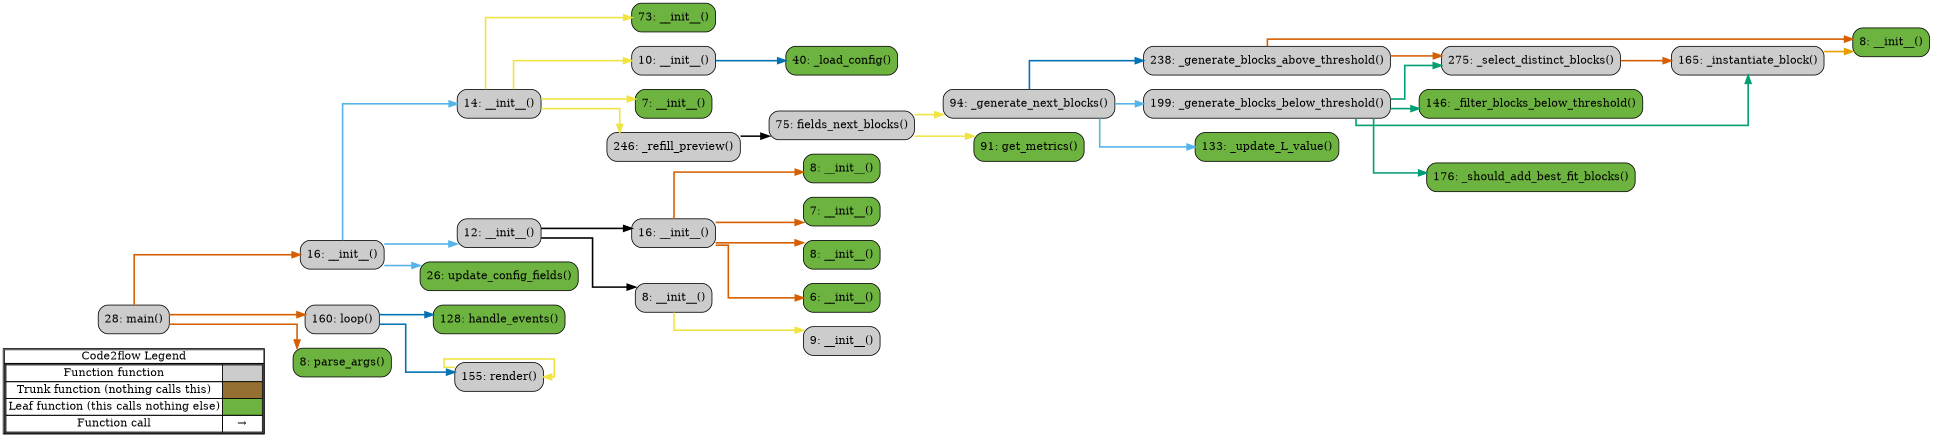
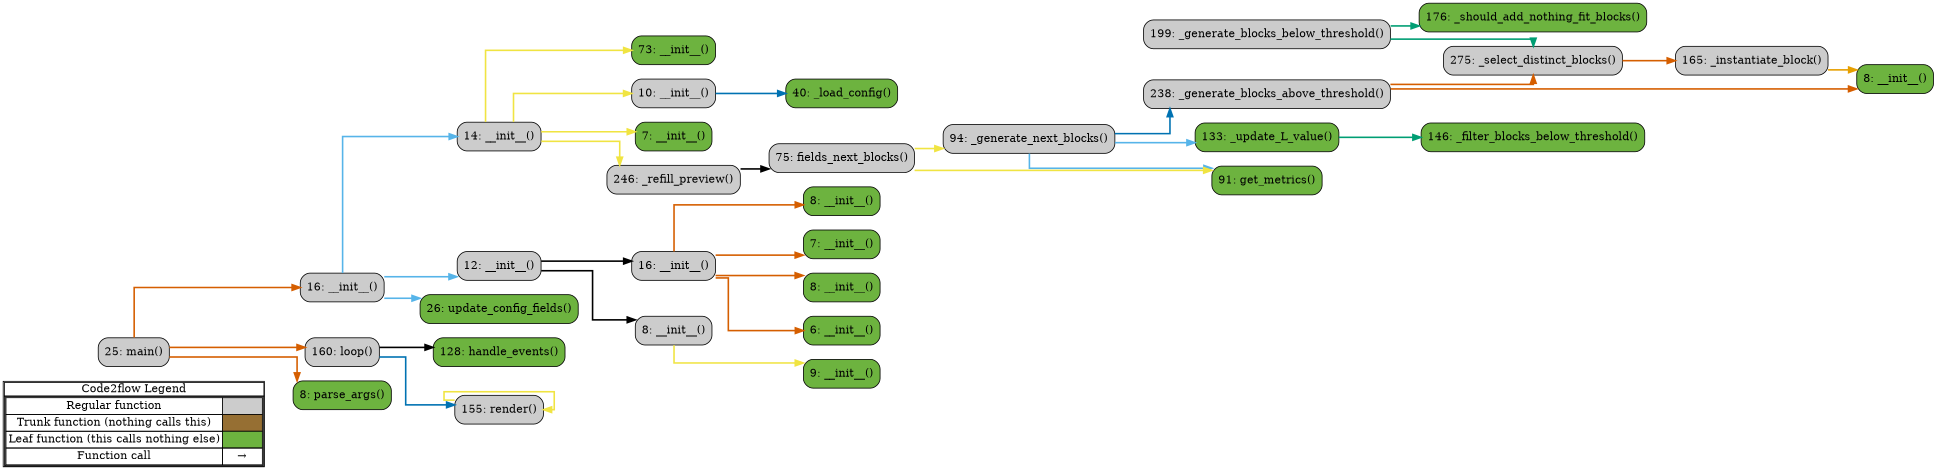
(1125, 104) -> (1109, 168)
(1401, 109) -> (1376, 137)
(1570, 125) -> none
(1531, 177) -> (1533, 18)
(402, 315) -> (402, 347)
(134, 319) -> (134, 352)
(842, 341) -> (842, 374)
(114, 373) -> (114, 406)
